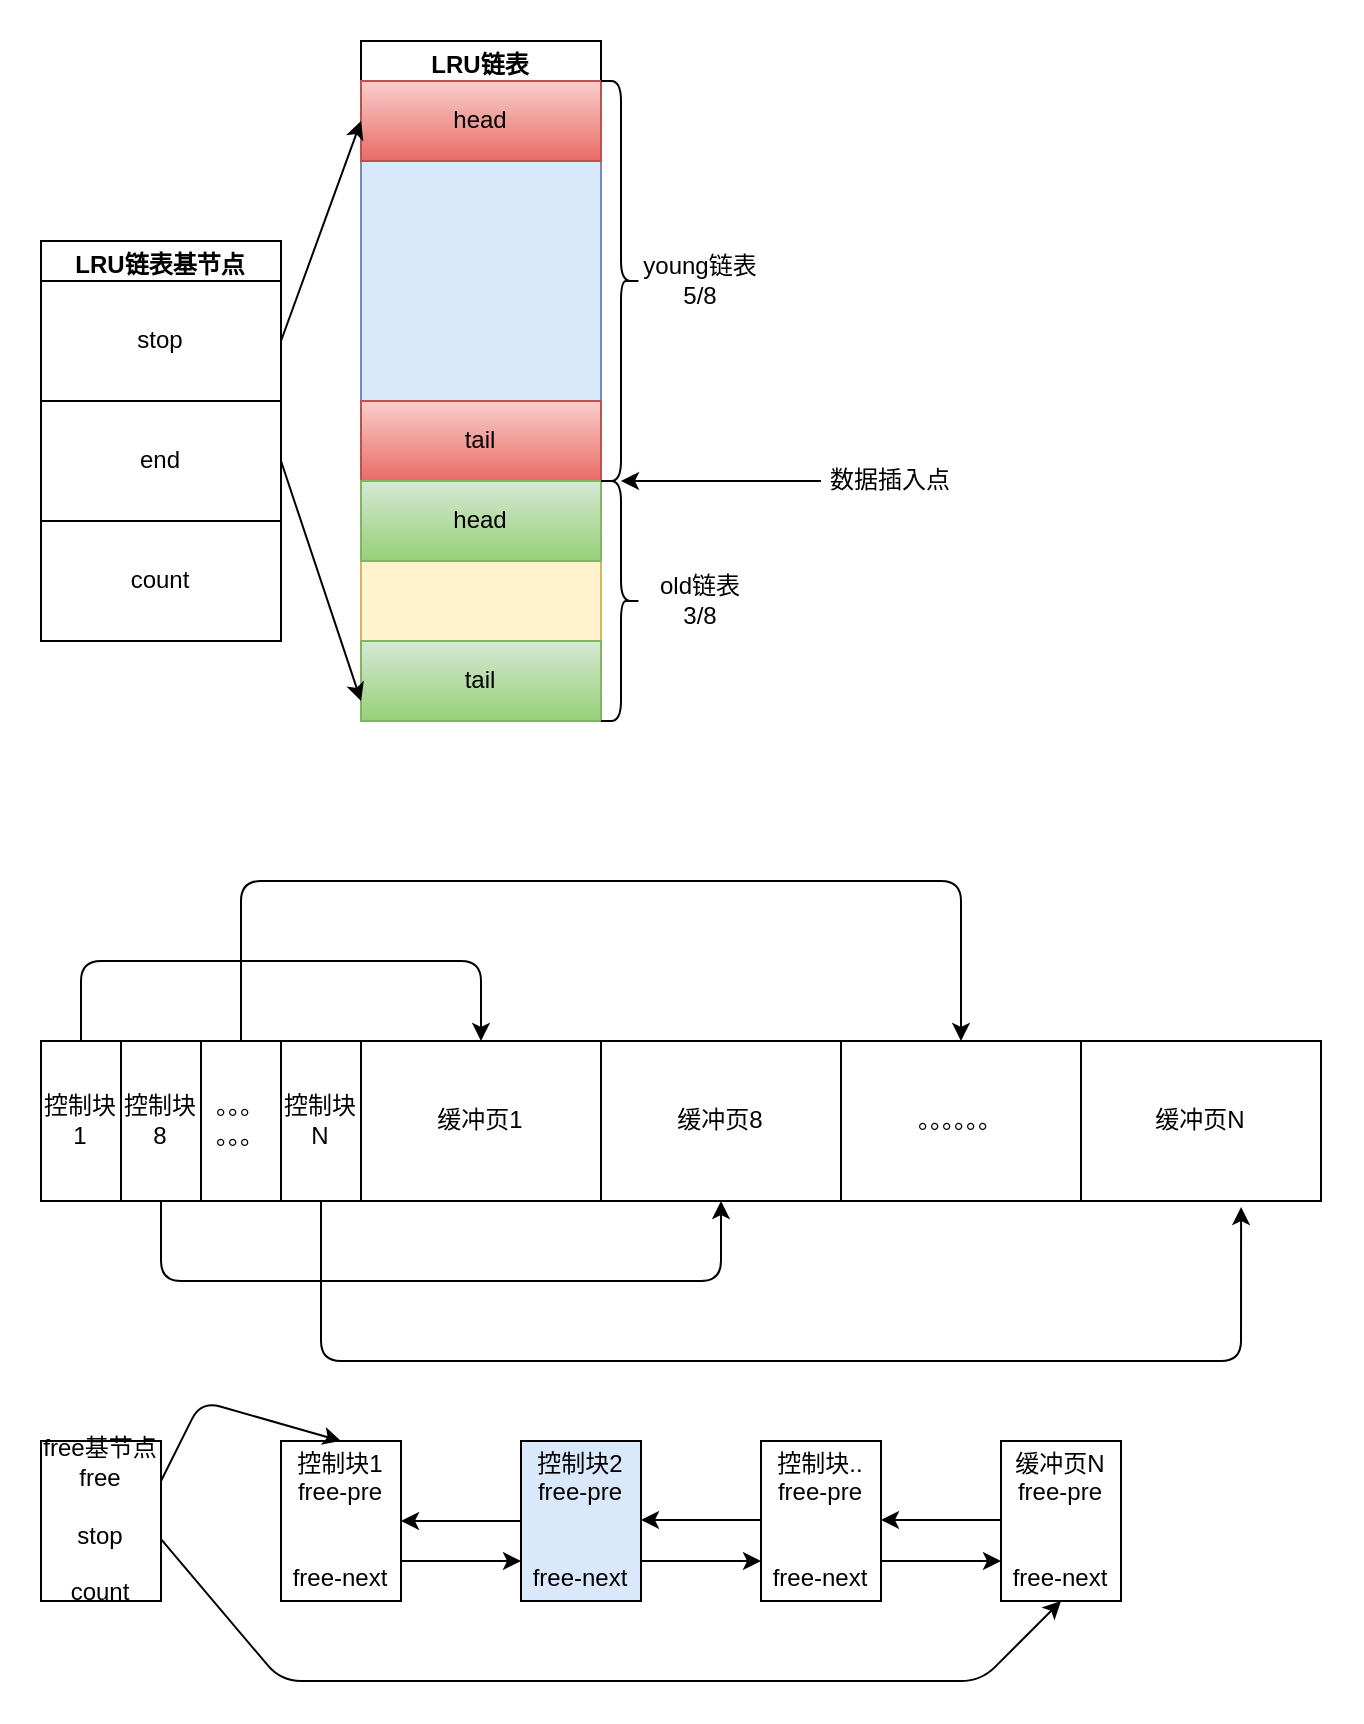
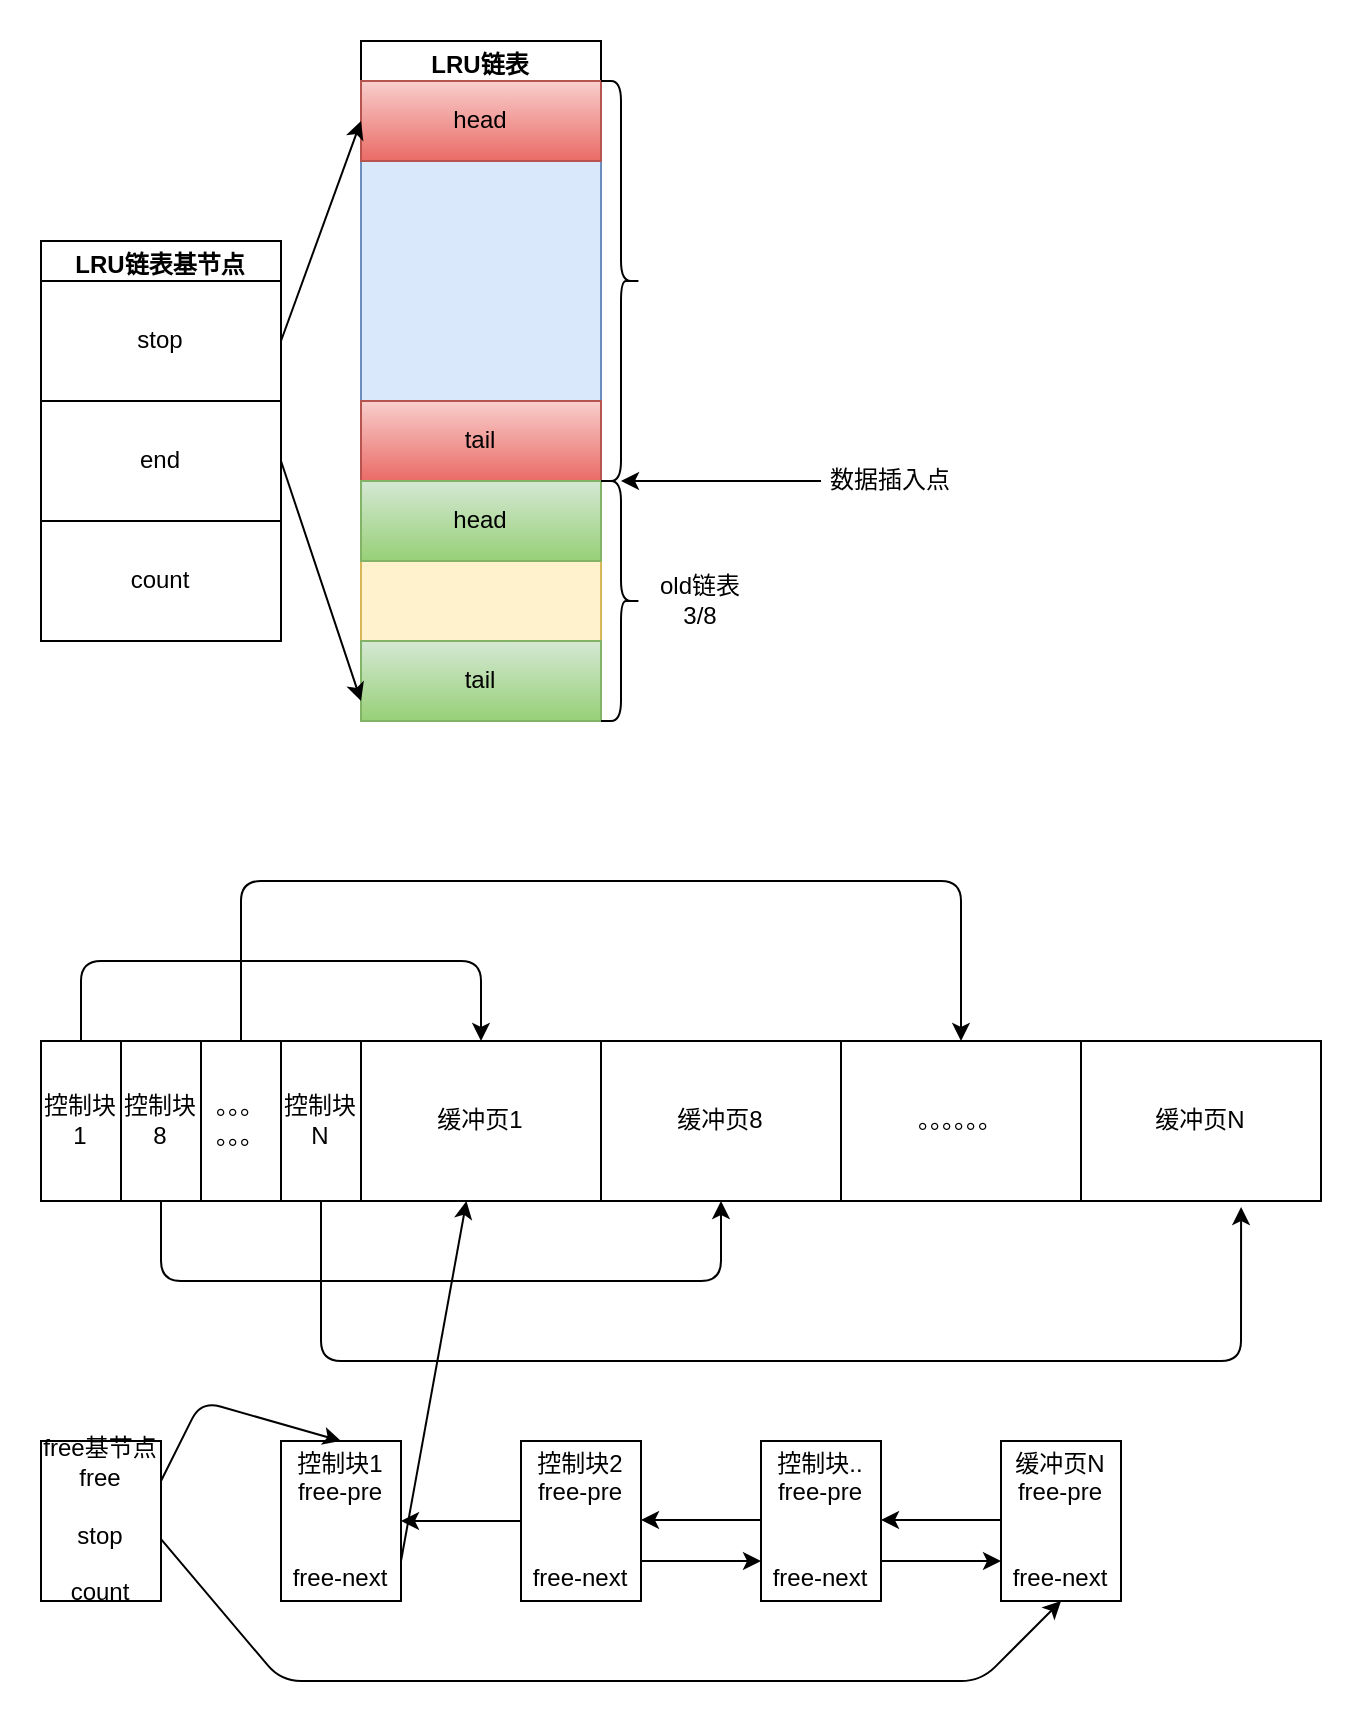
(701, 281) -> none
(581, 1521) -> (581, 1521)
(454, 1561) -> (426, 1423)
